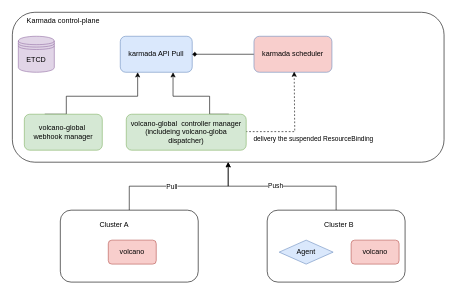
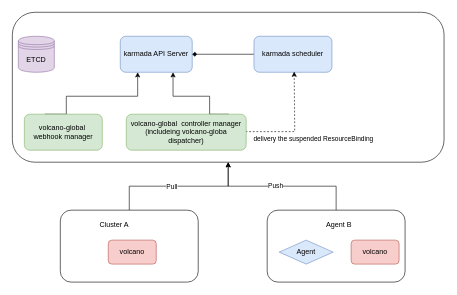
(63, 21) -> none
(156, 54) -> (156, 54)
(293, 54) -> (293, 54)
(339, 225) -> (339, 225)
